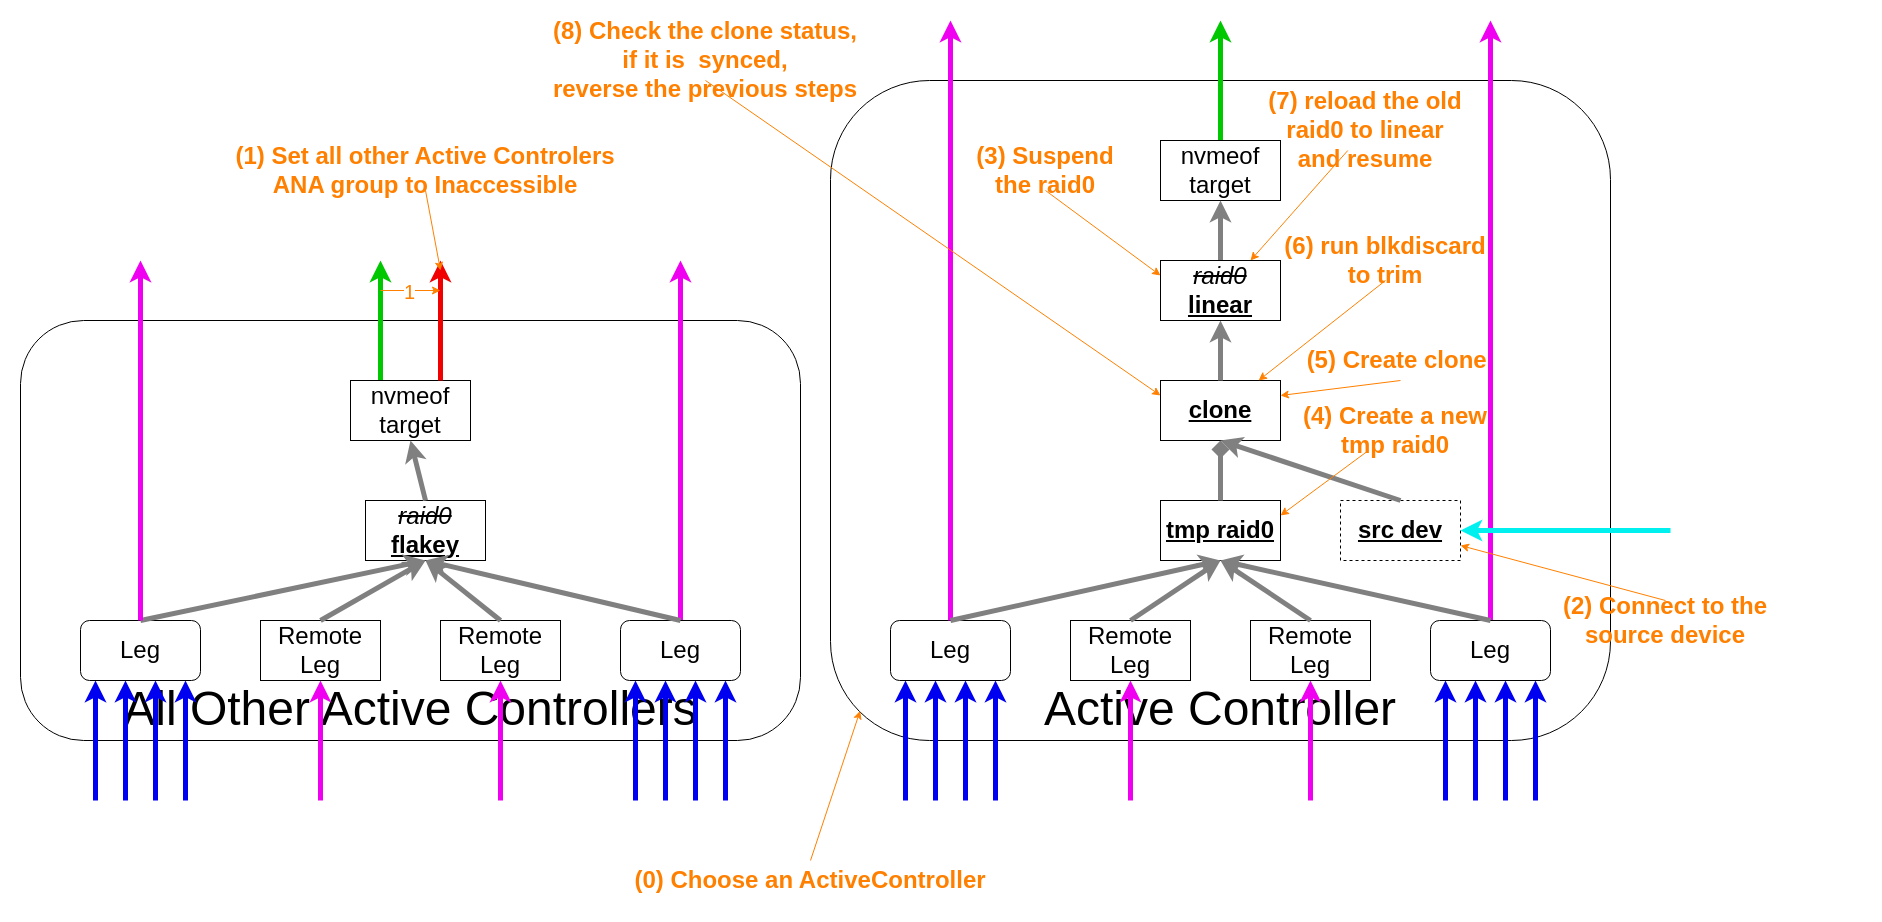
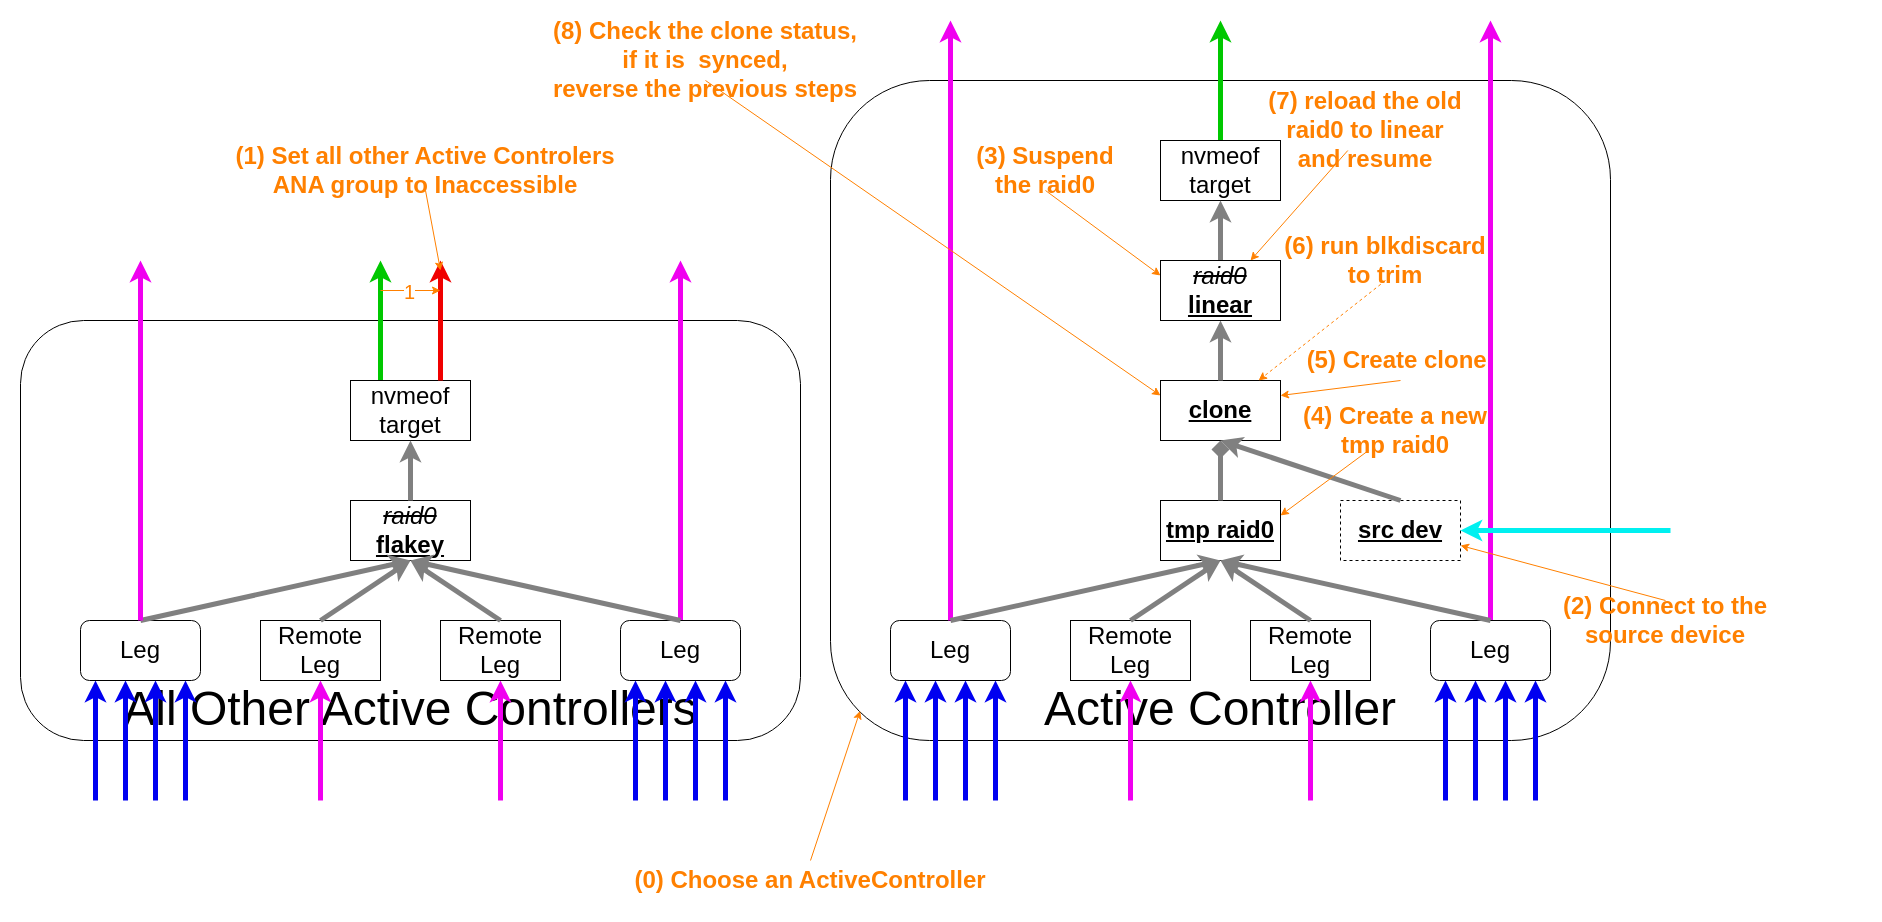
(1323, 329) -> (1323, 329)
(426, 531) -> (411, 531)
